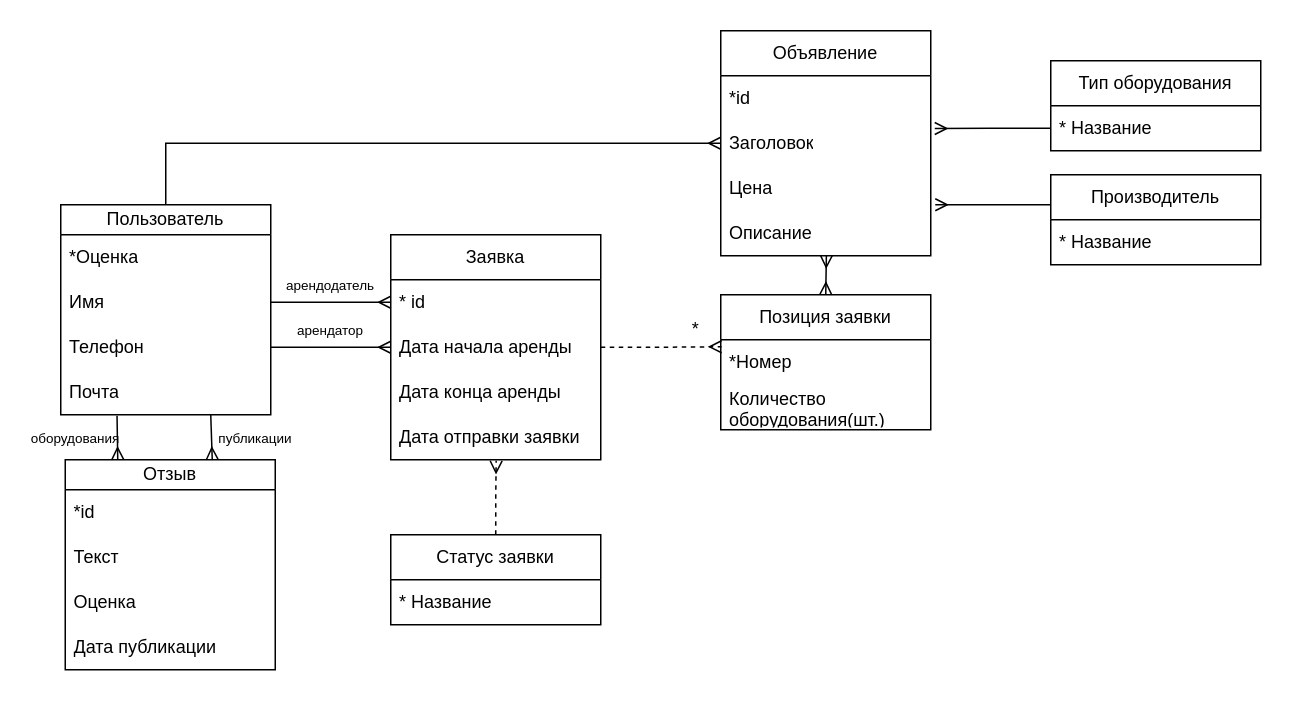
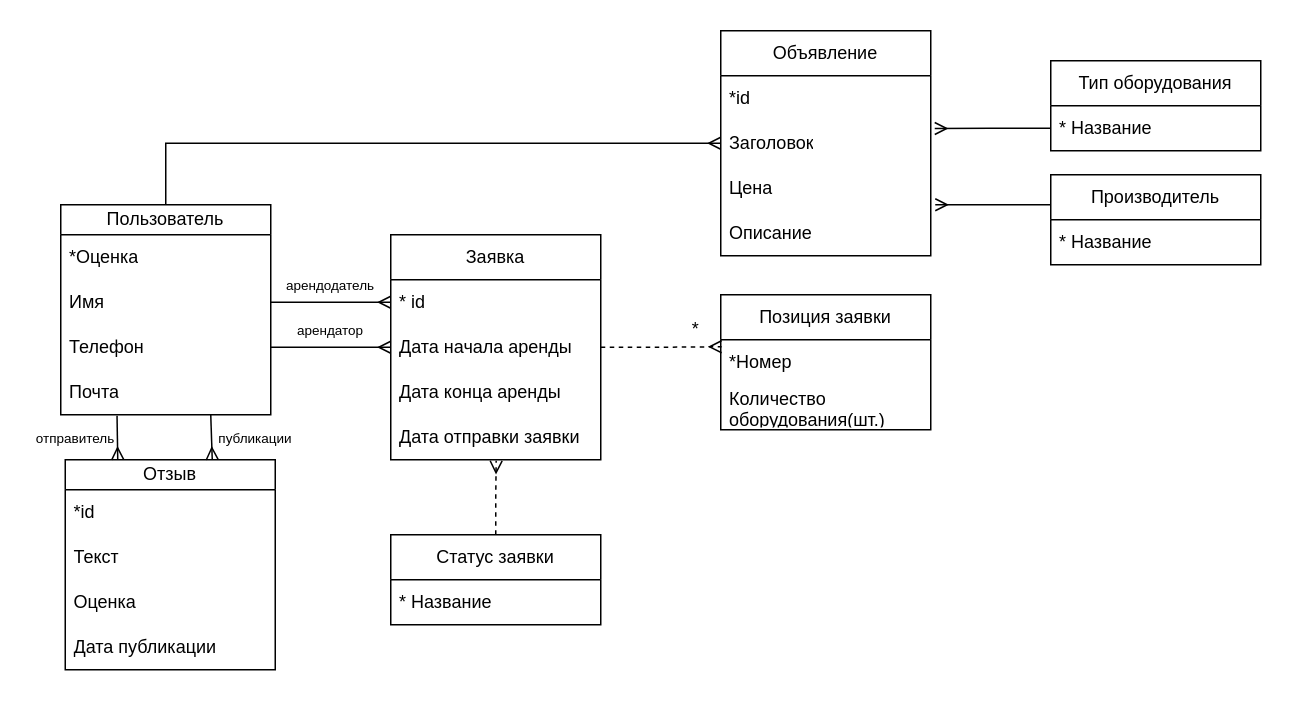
(826, 277) -> none
(76, 437) -> (76, 437)
